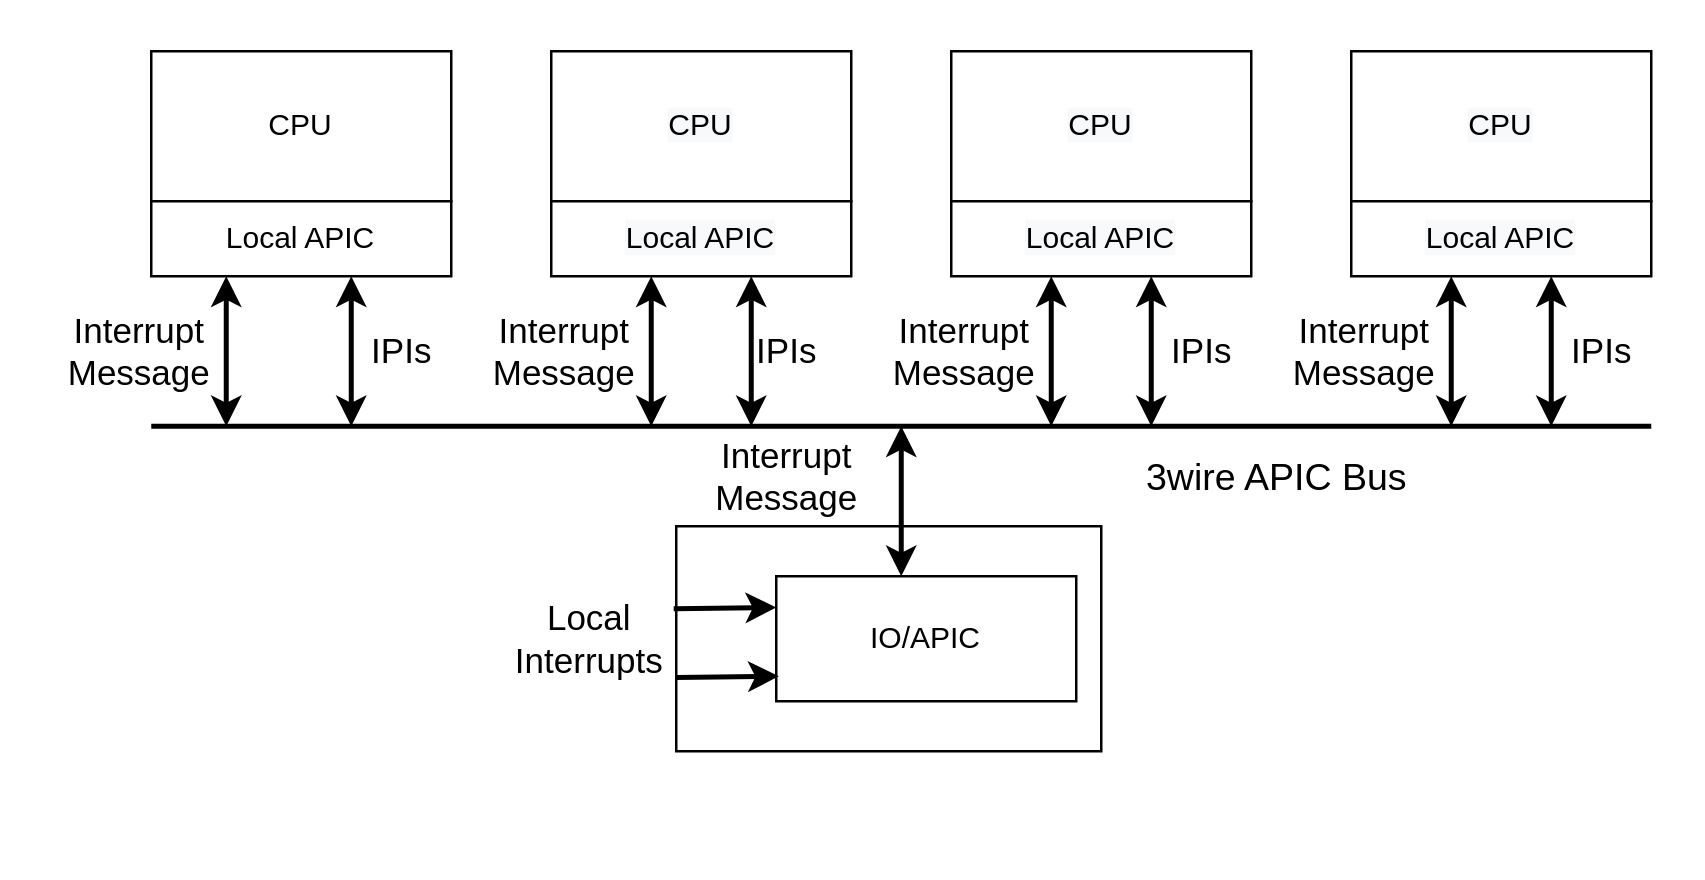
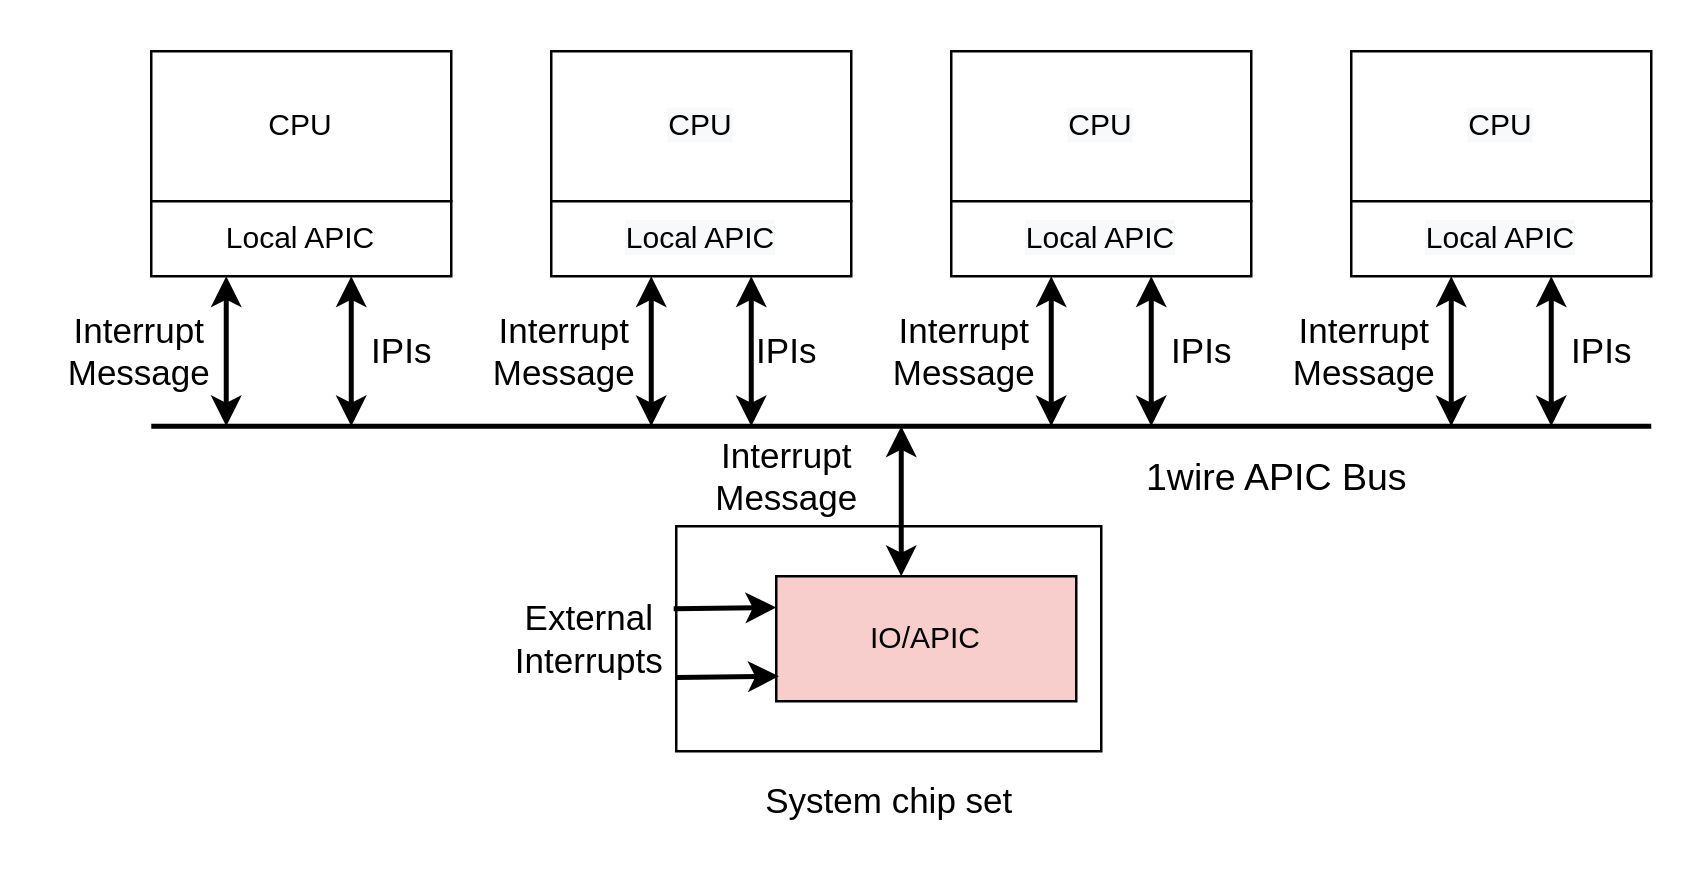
(1278, 476) -> (1278, 476)
(590, 639) -> (590, 639)
(926, 639) -> (926, 639)
none -> (889, 801)
